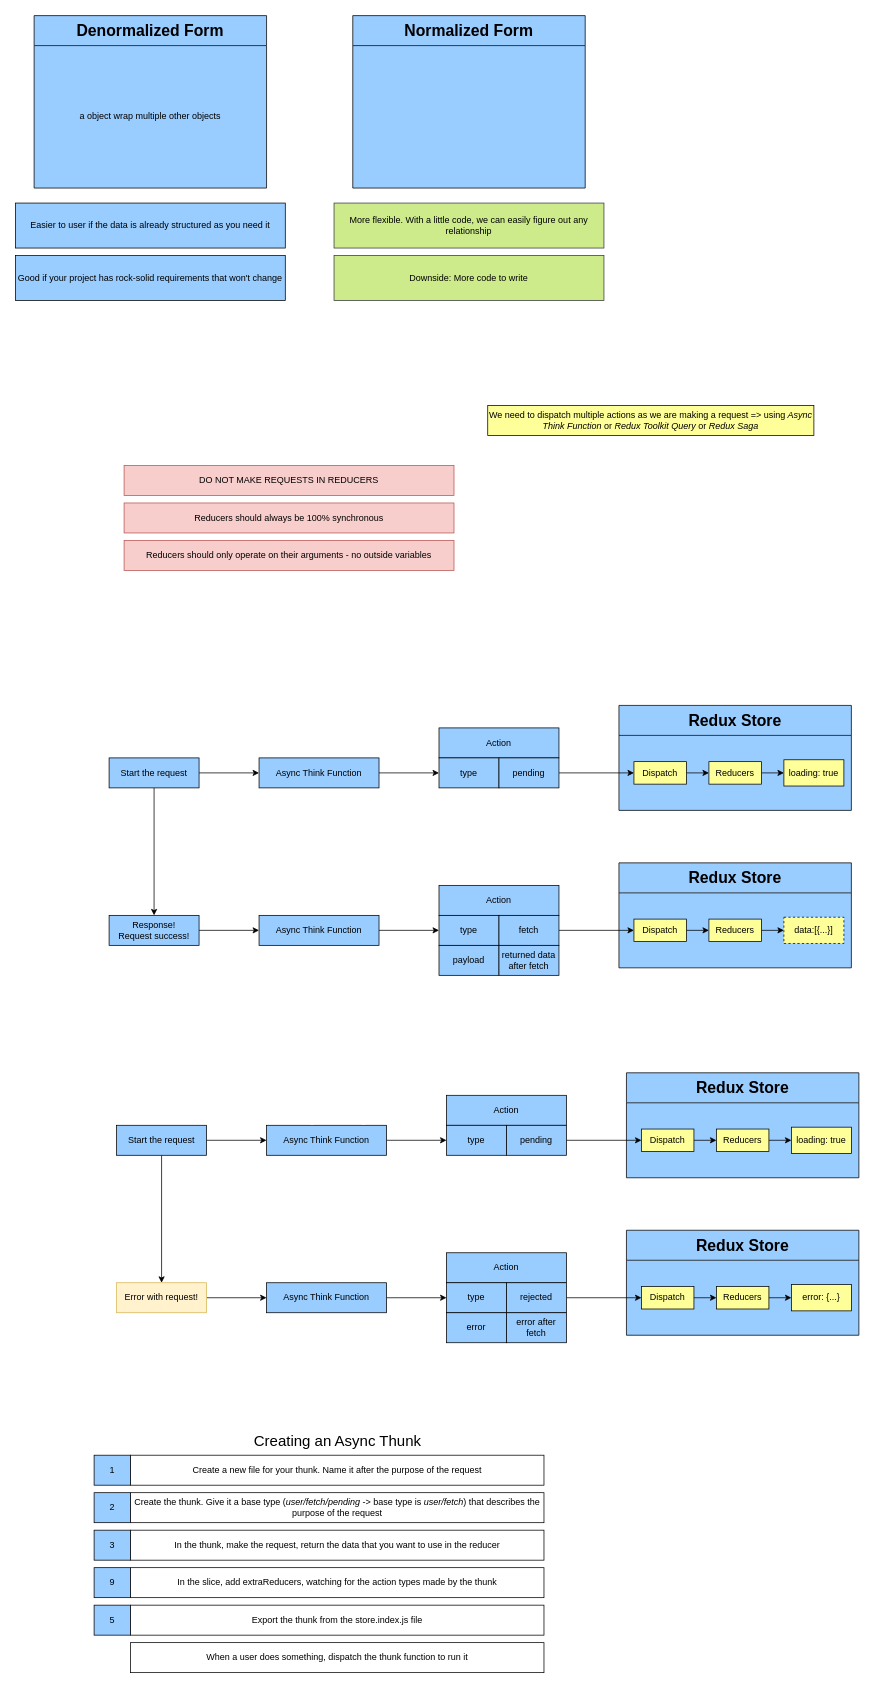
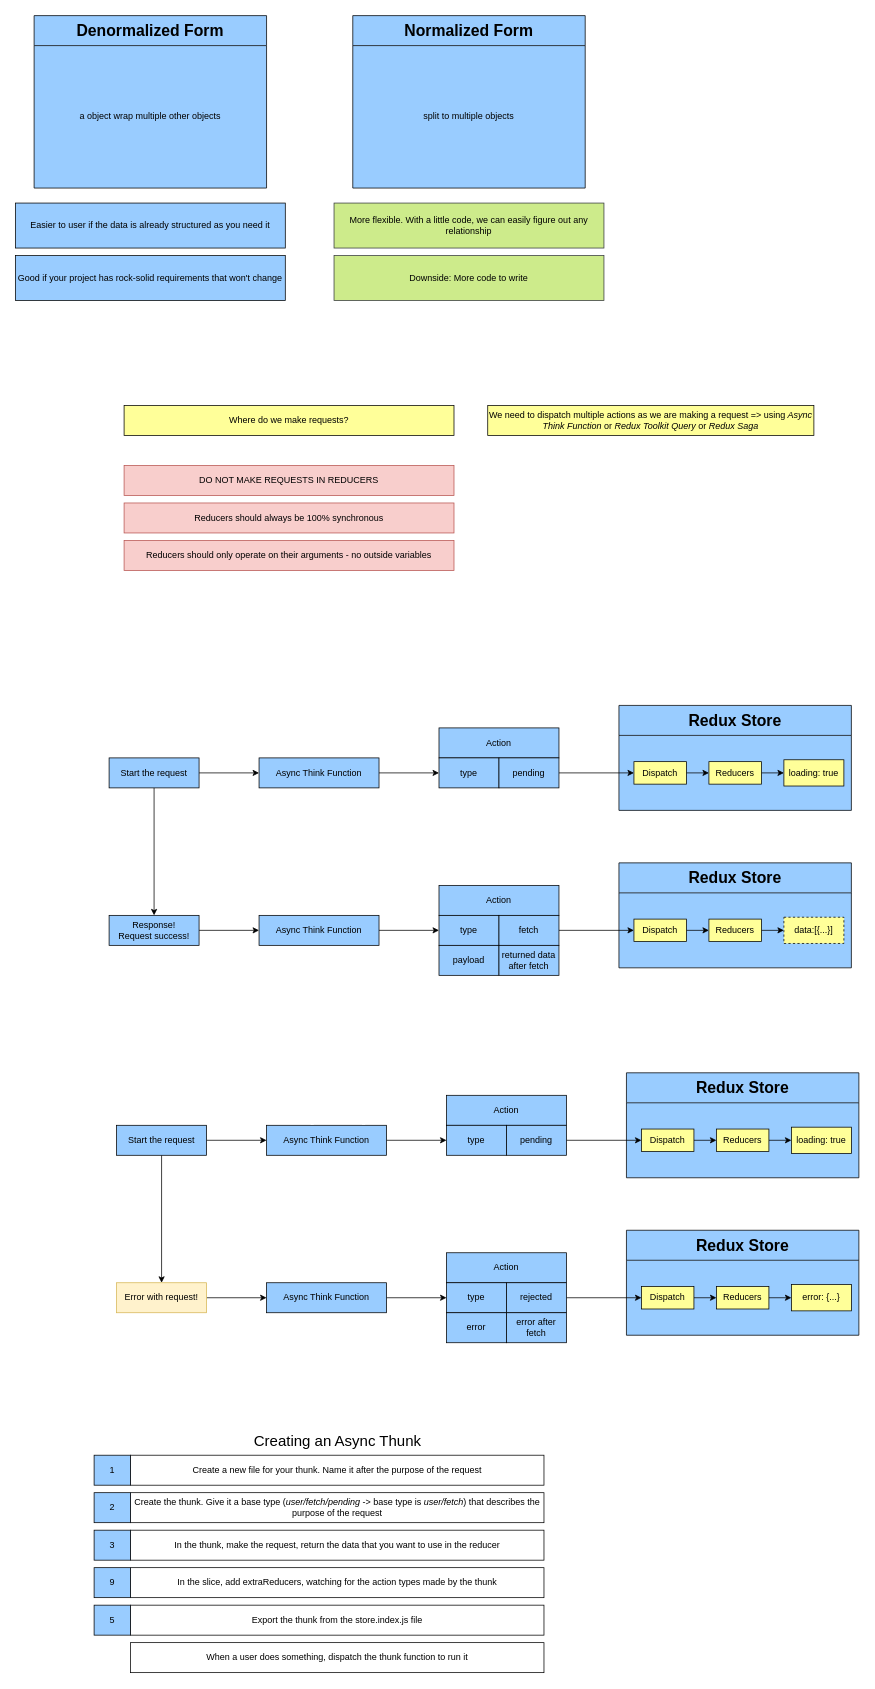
none -> (469, 117)
none -> (289, 420)
